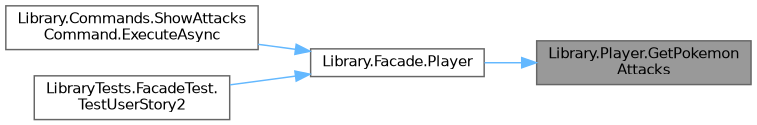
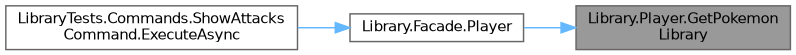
(132, 28) -> (152, 28)
(644, 63) -> (683, 28)
(132, 98) -> none
